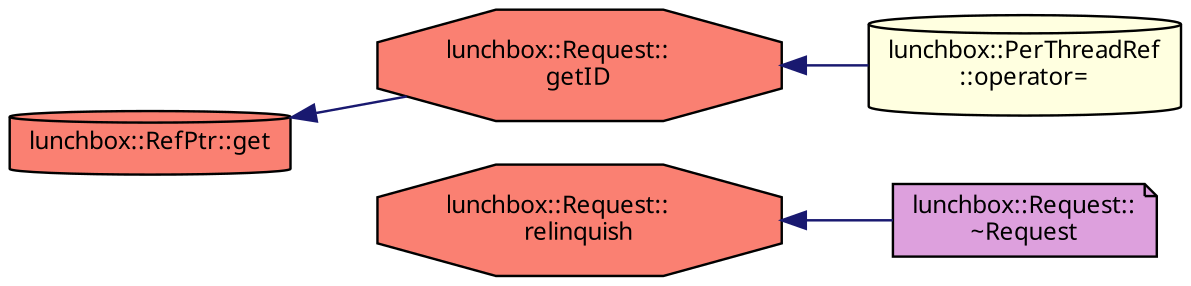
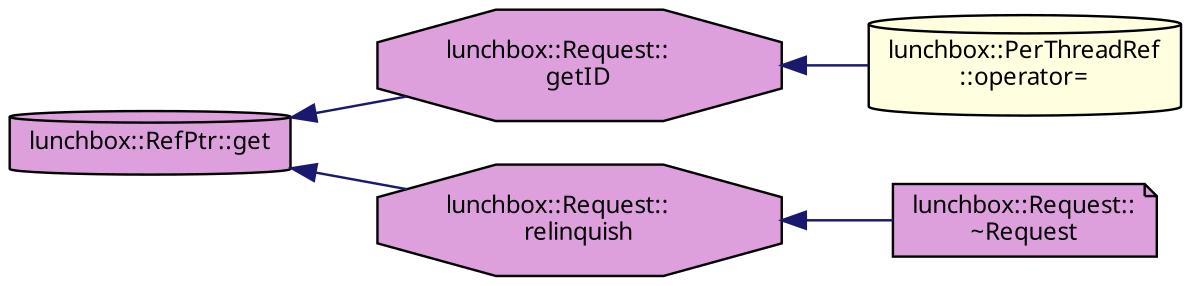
(580, 65) -> (580, 65)
(150, 143) -> (150, 143)
none -> (361, 181)
(580, 220) -> (580, 220)
